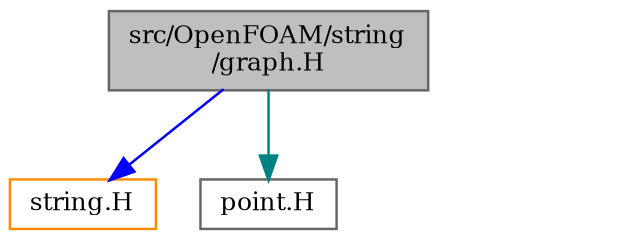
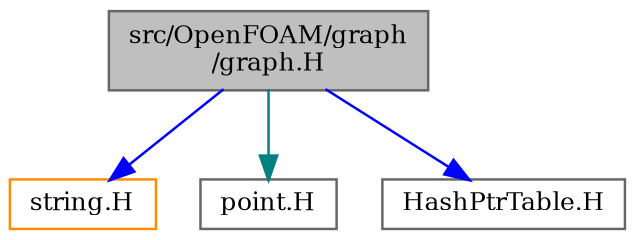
(269, 51) -> (269, 51)
none -> (504, 204)
